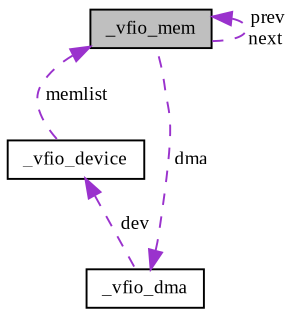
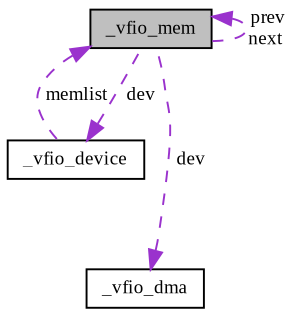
(189, 160) -> (189, 160)
(116, 233) -> (120, 86)
